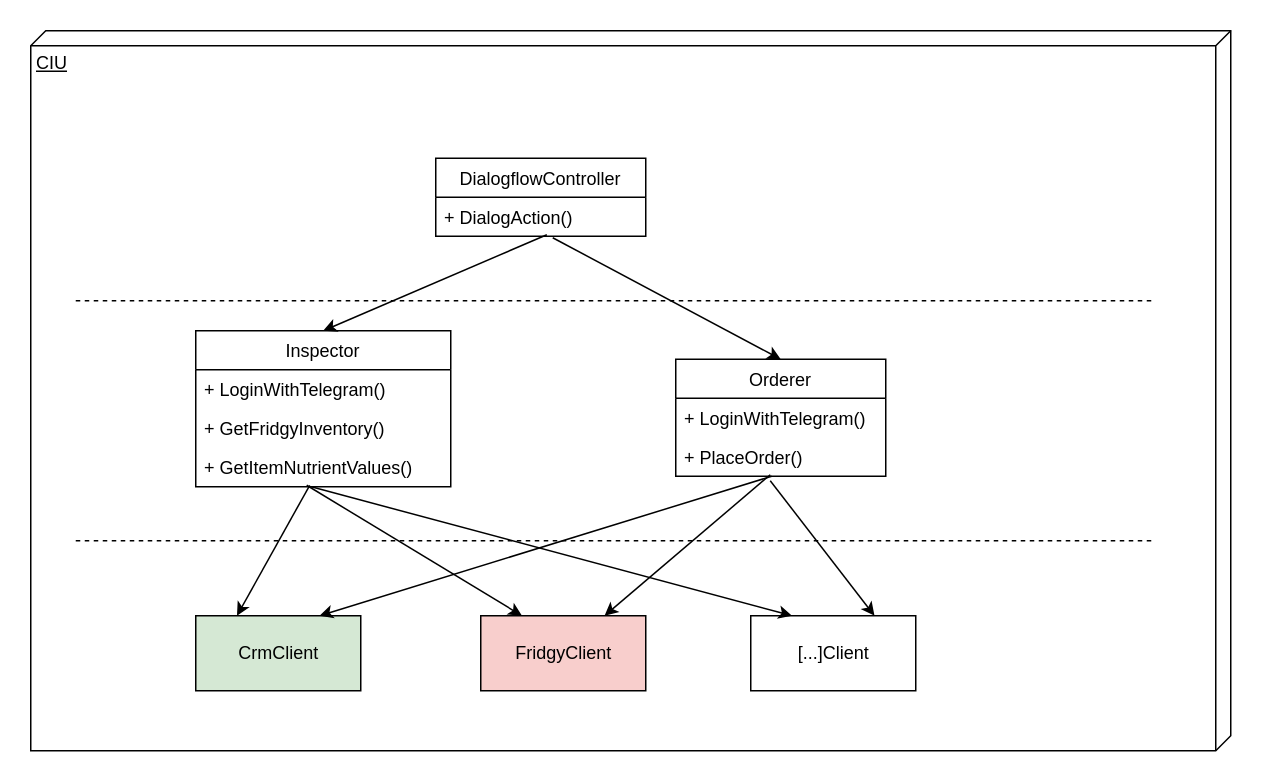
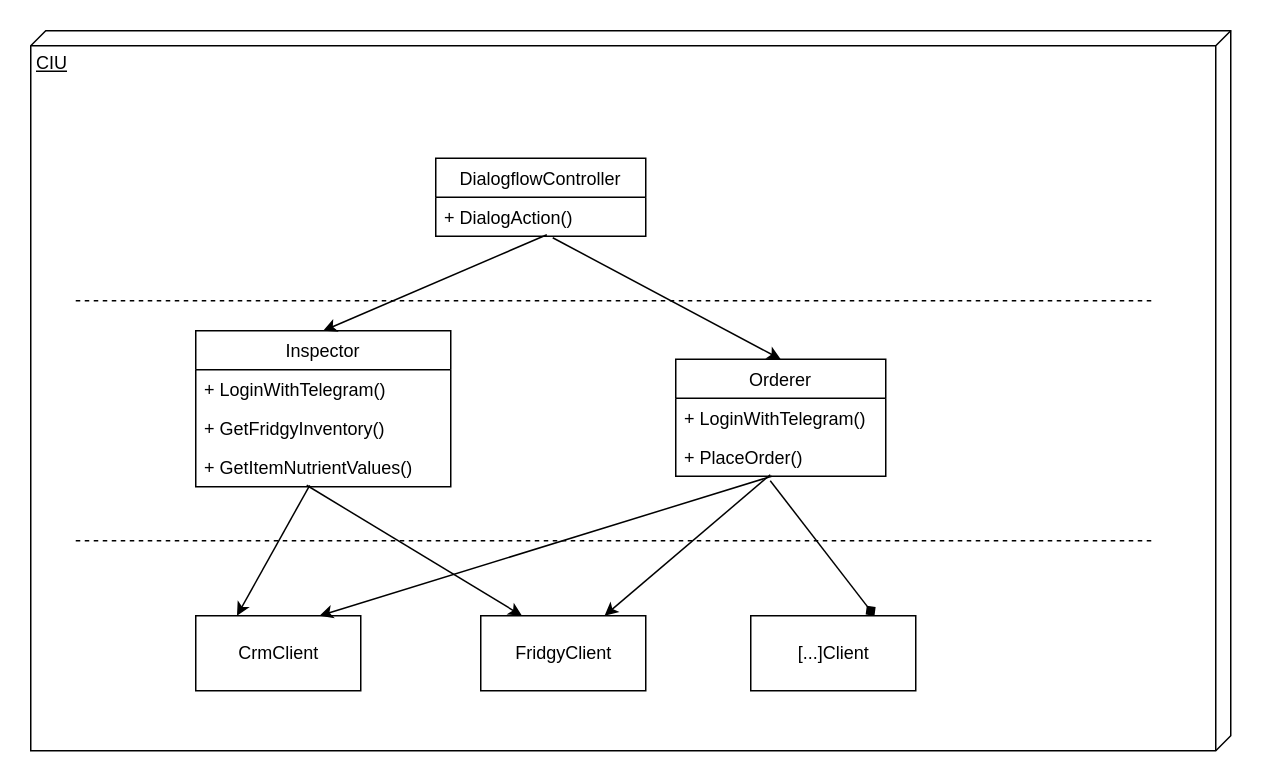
(662, 581) -> none
(867, 607) -> (867, 606)
(278, 653) -> (278, 653)
(563, 653) -> (563, 653)
